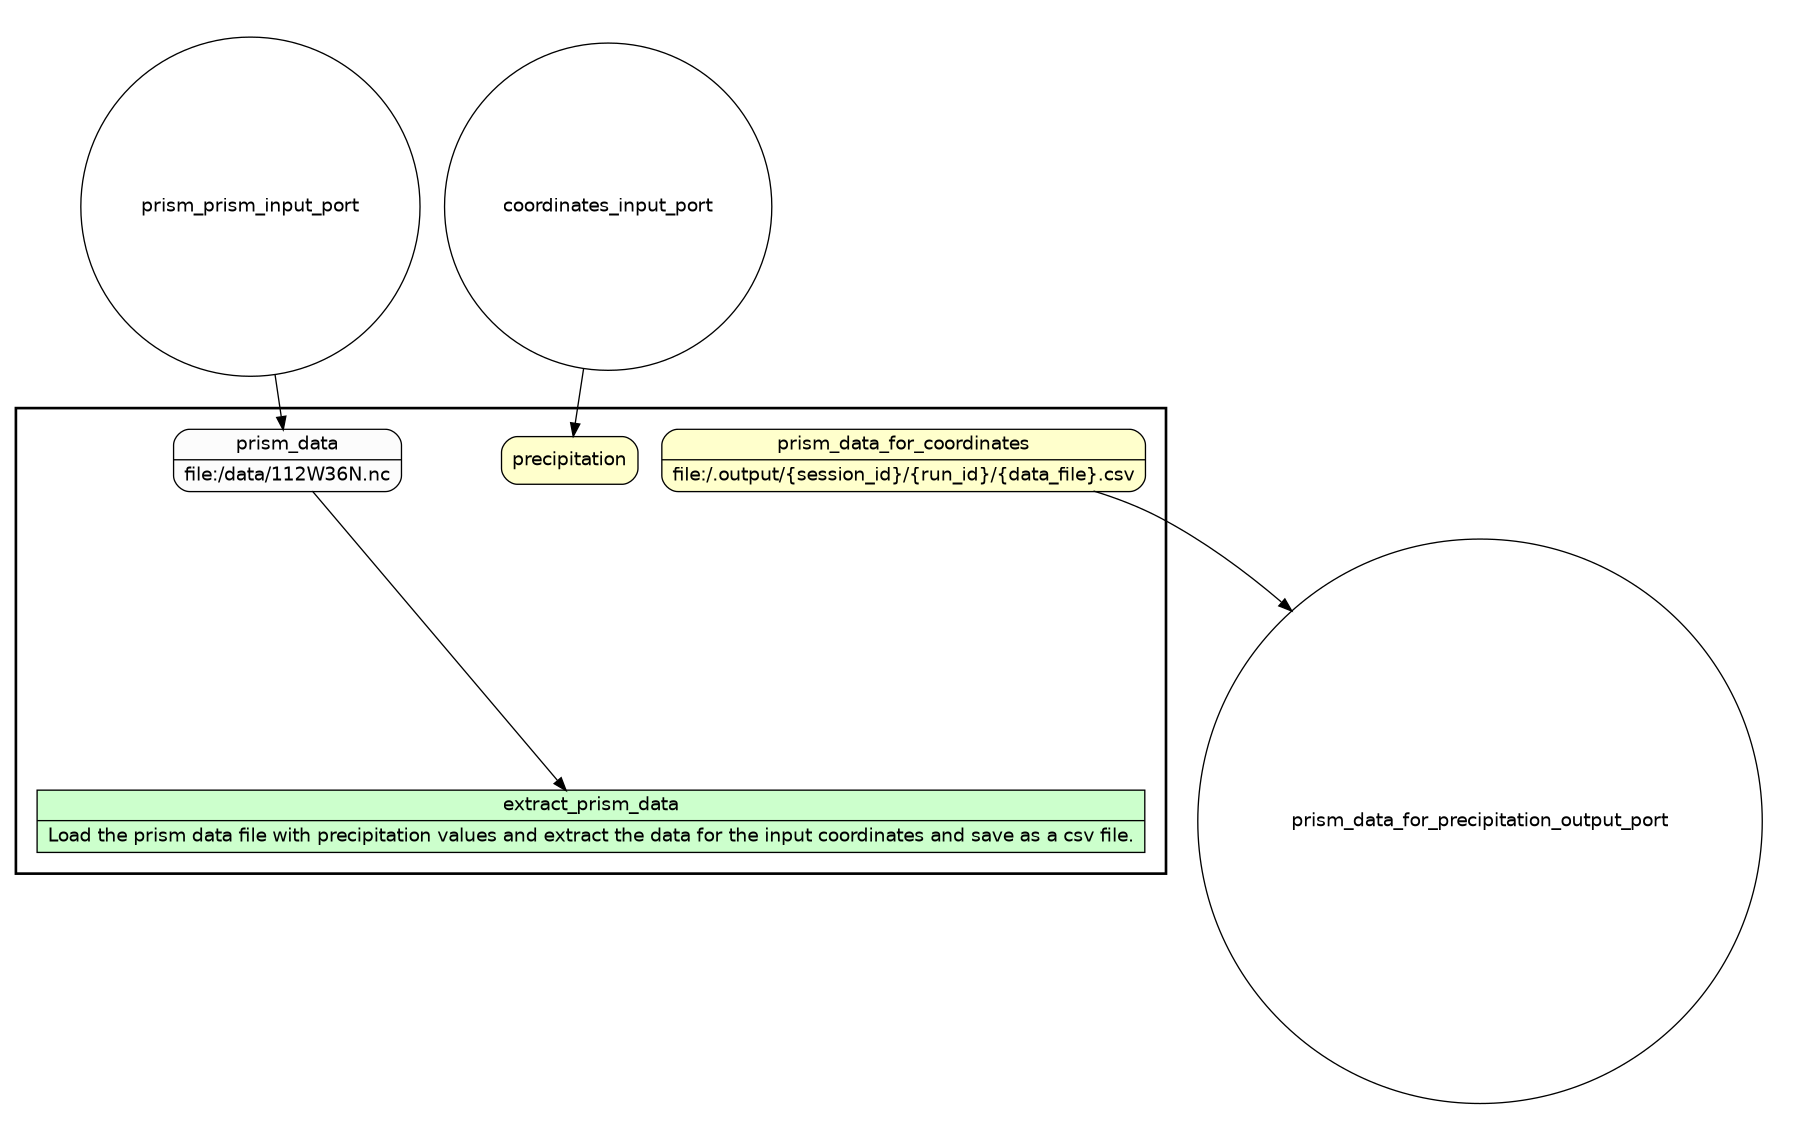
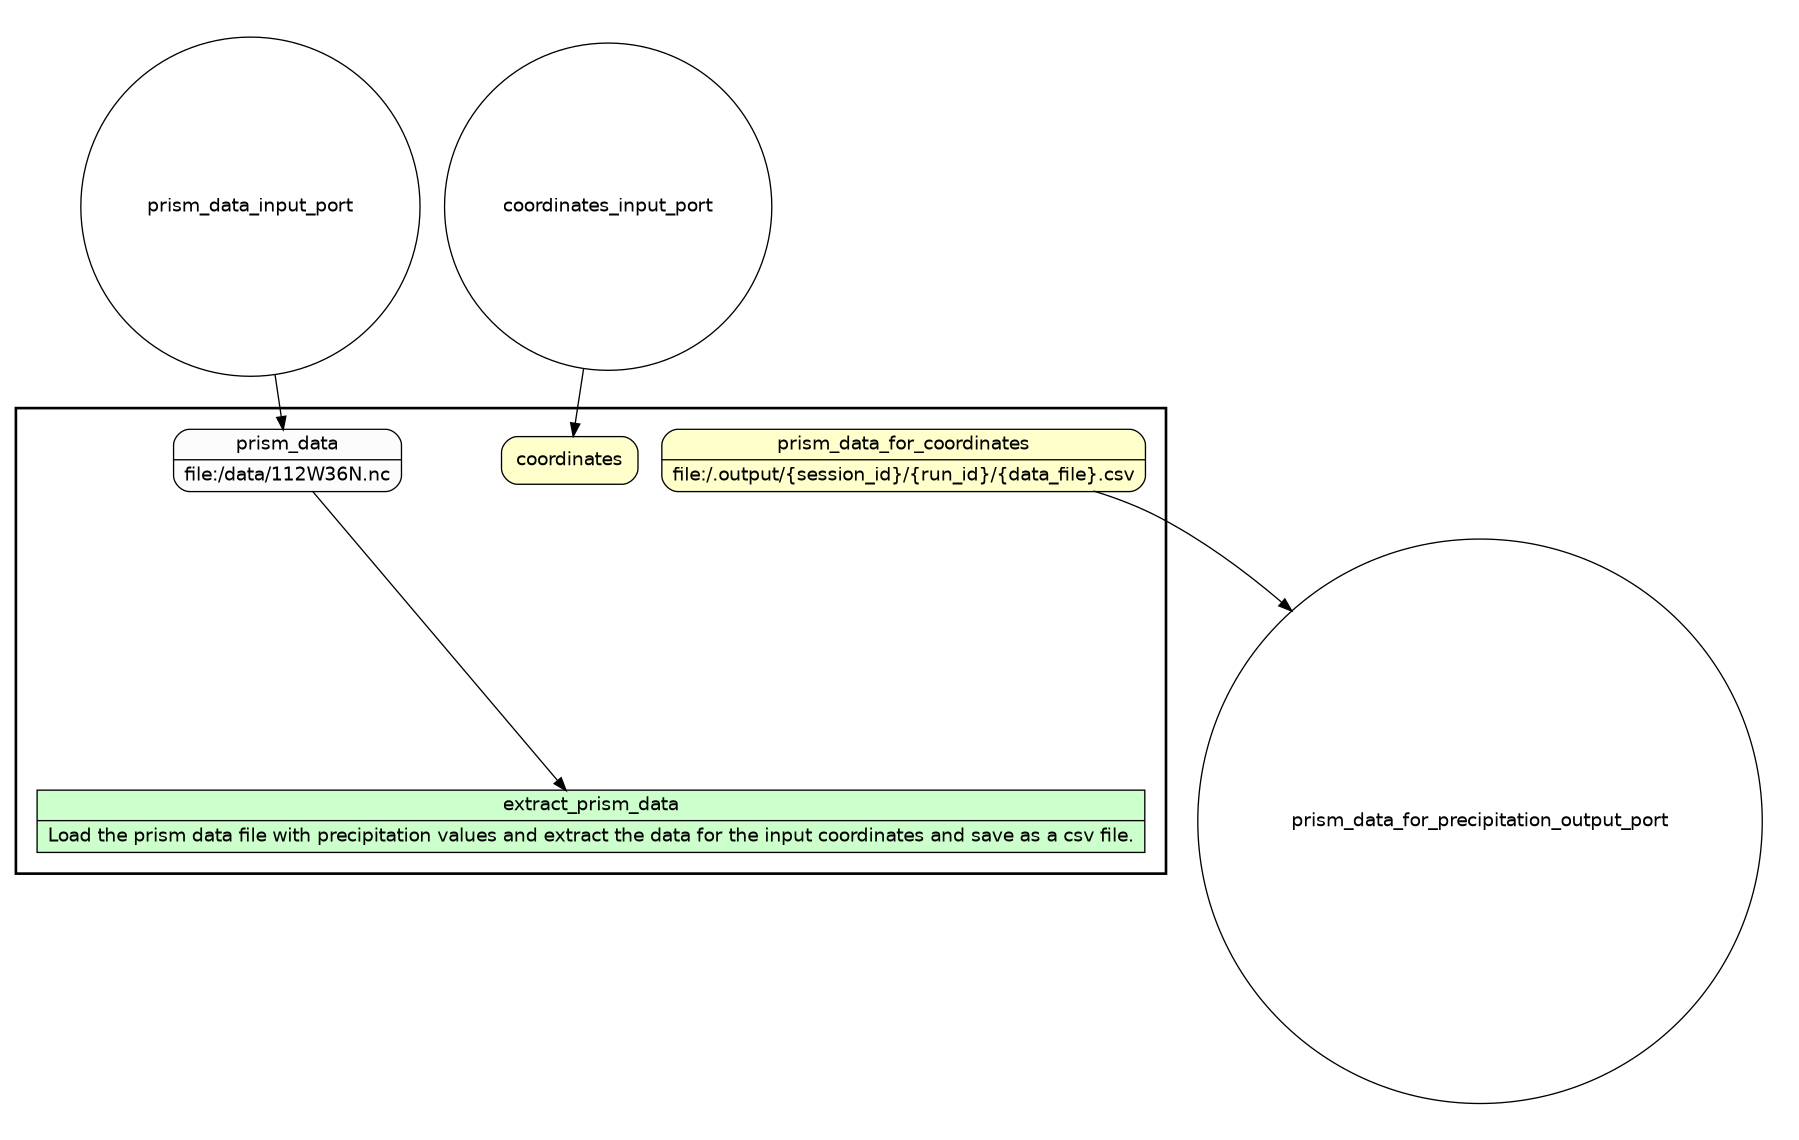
(250, 207) -> (250, 207)
(570, 460) -> (570, 460)
